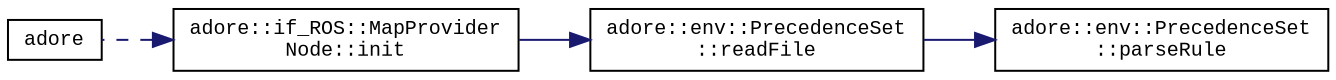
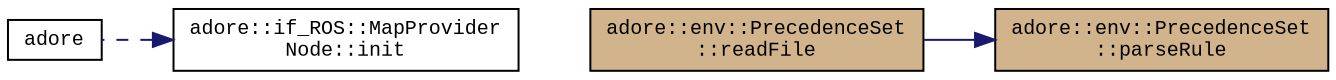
(544, 40) -> none
(757, 40) -> (757, 40)
(1162, 40) -> (1162, 40)
